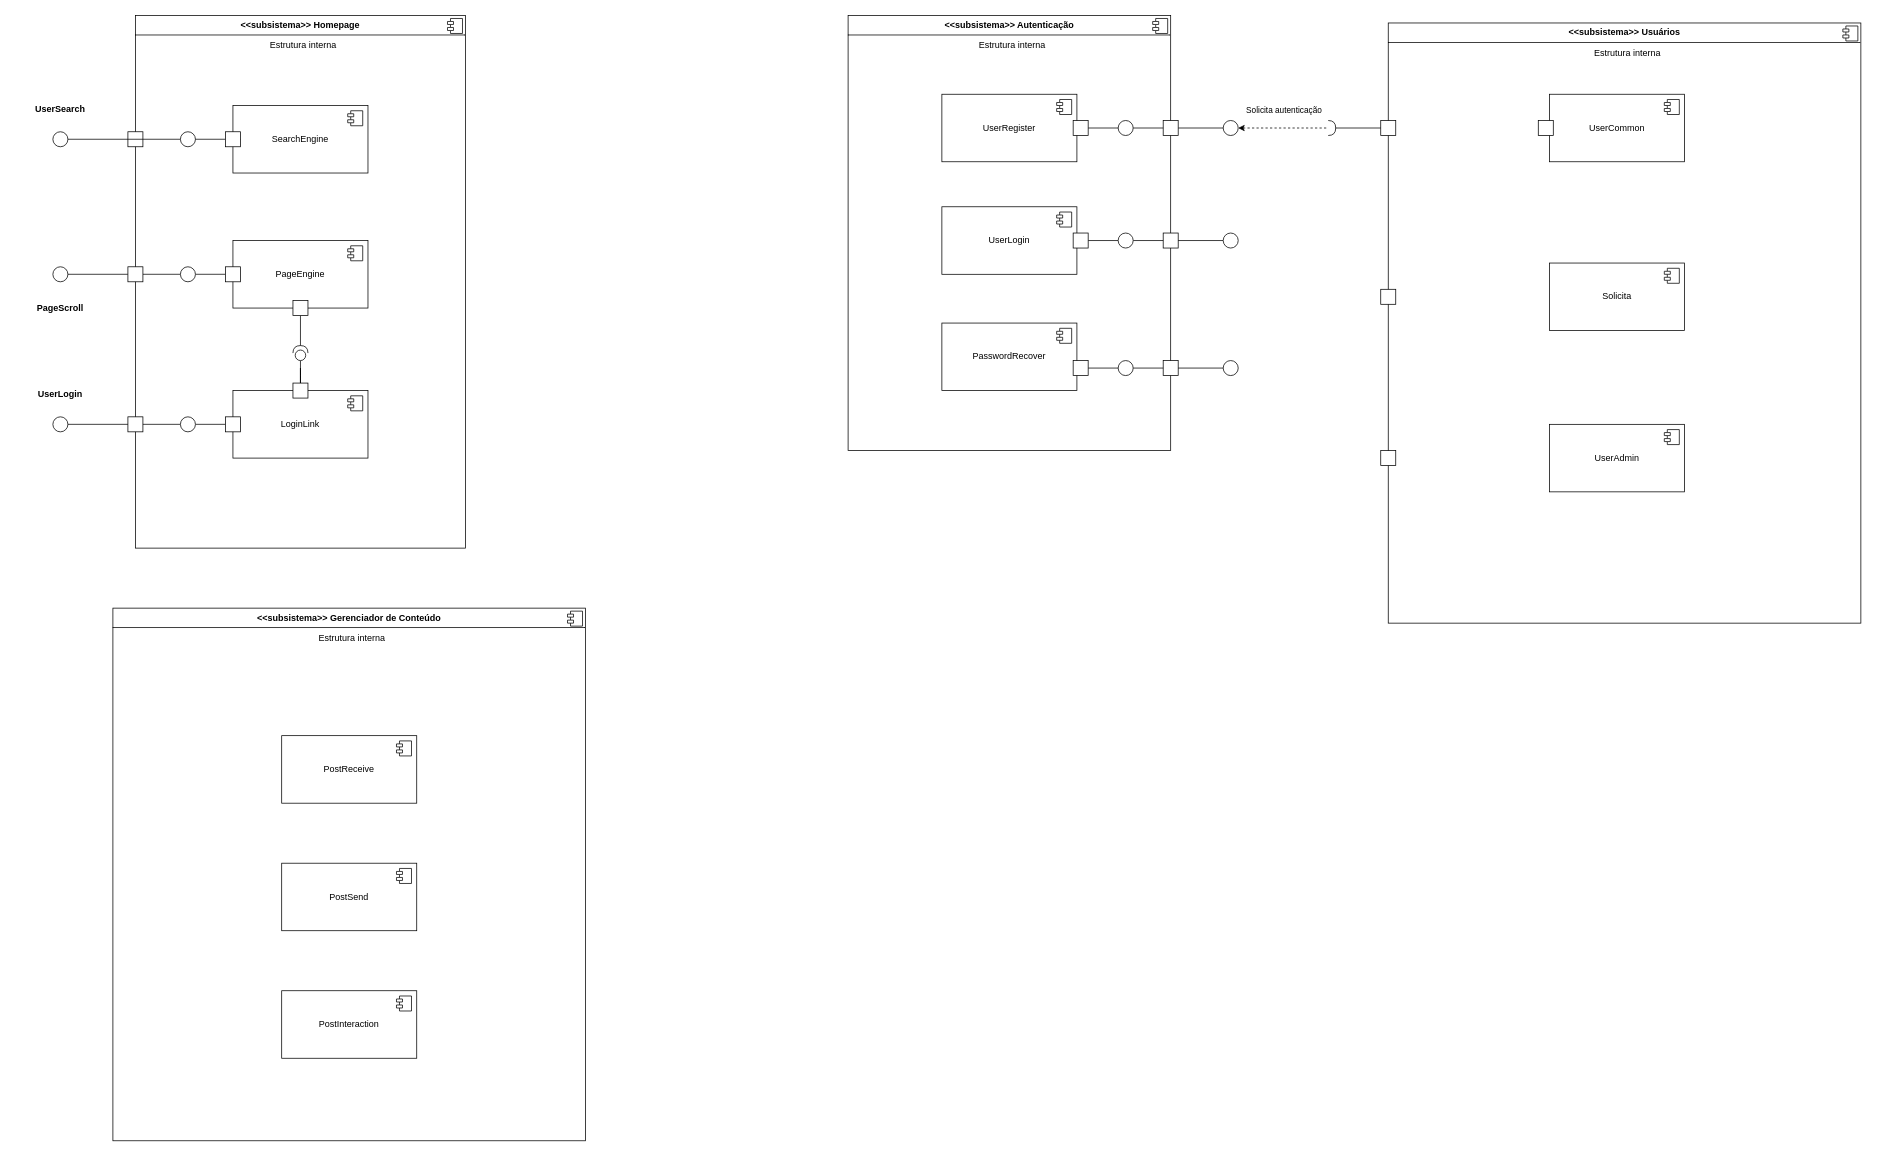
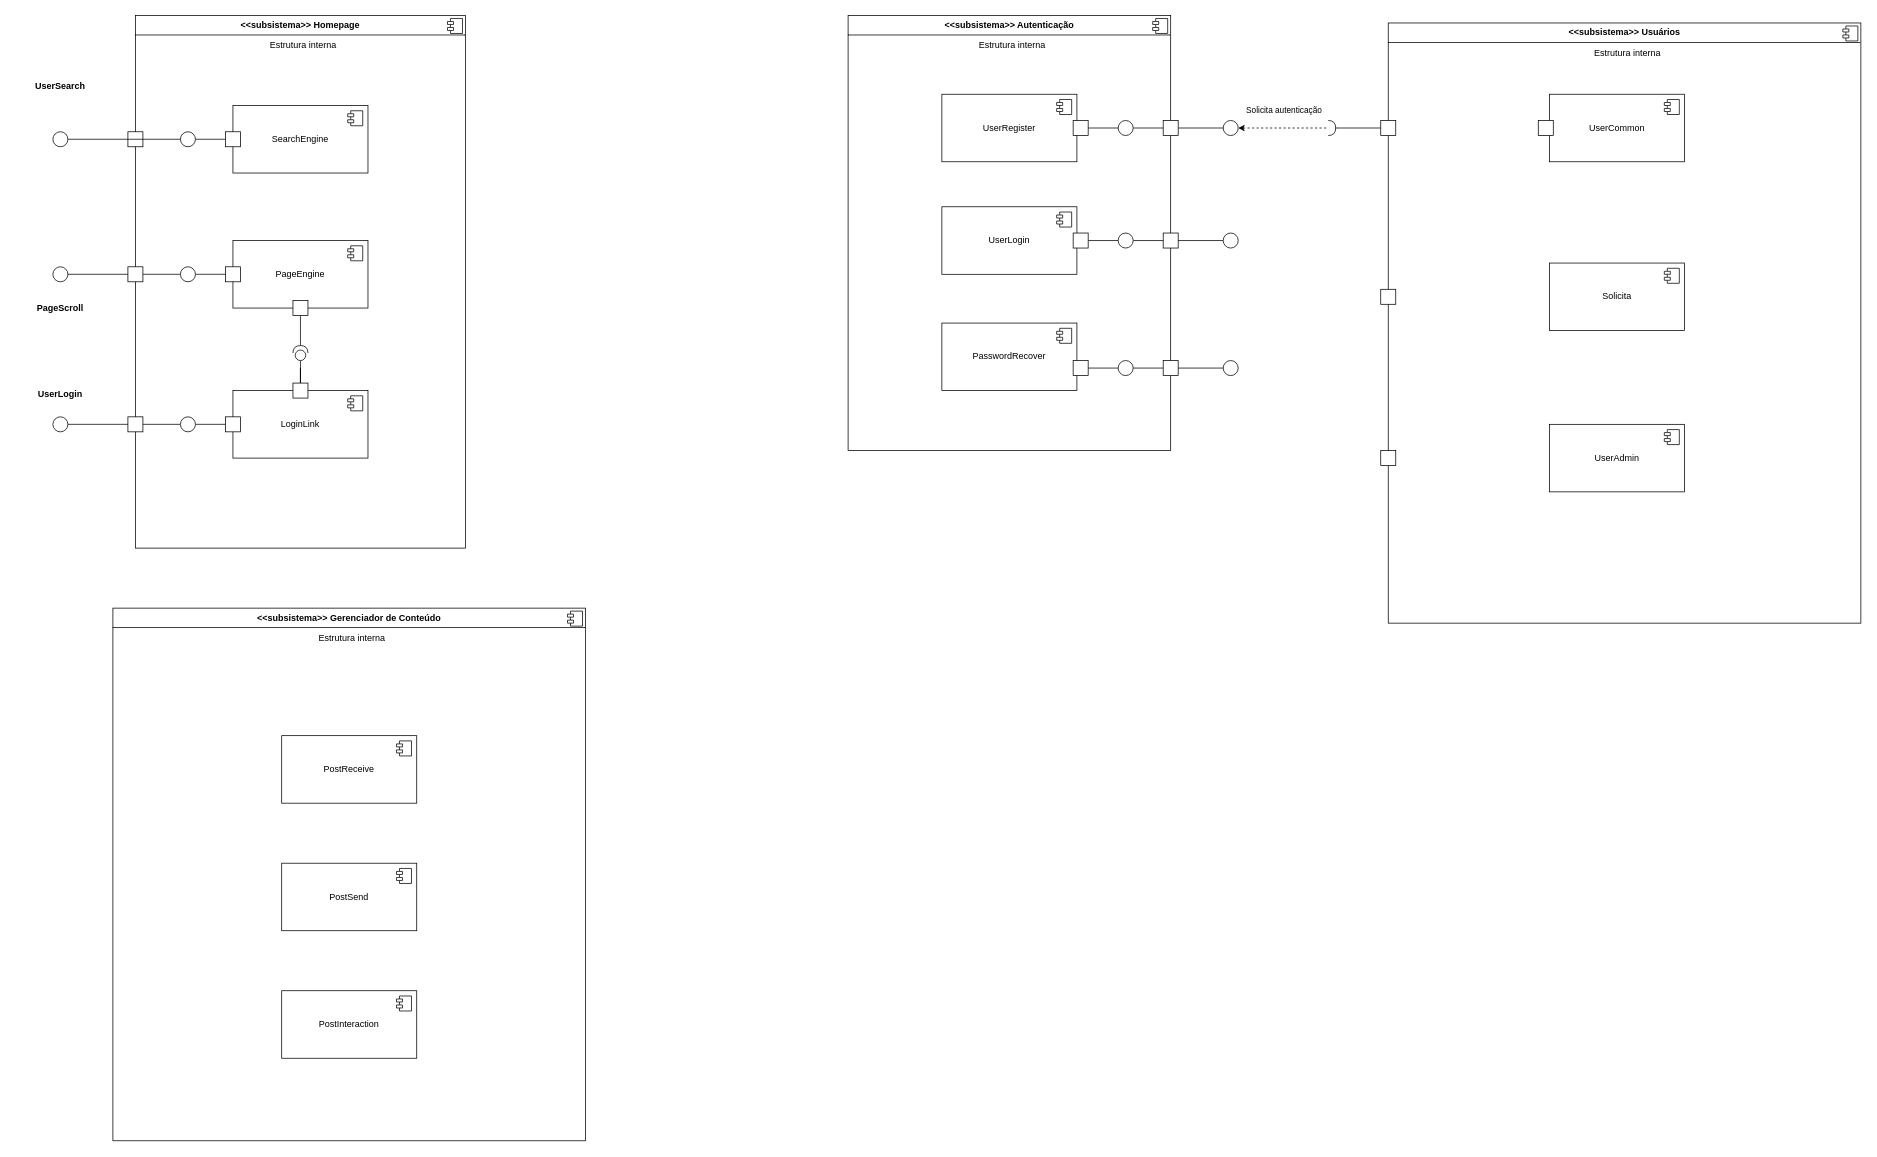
(60, 109) -> (60, 87)
